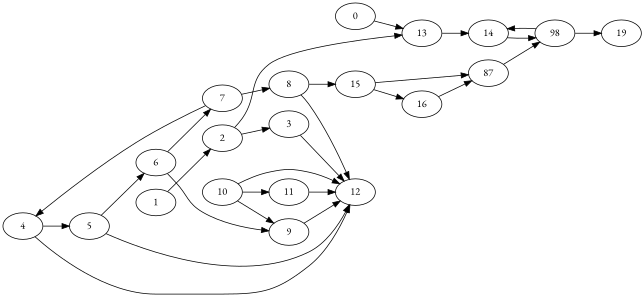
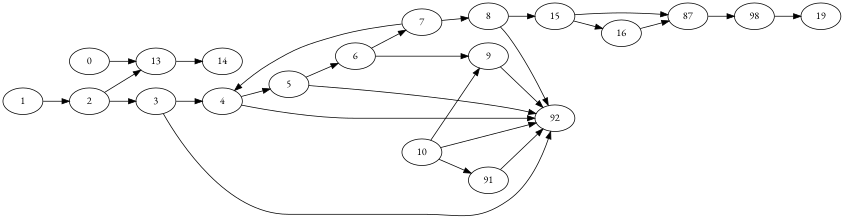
(525, 28) -> none
(518, 38) -> none
none -> (186, 101)
(289, 192) -> (488, 180)
(355, 192) -> (555, 118)
